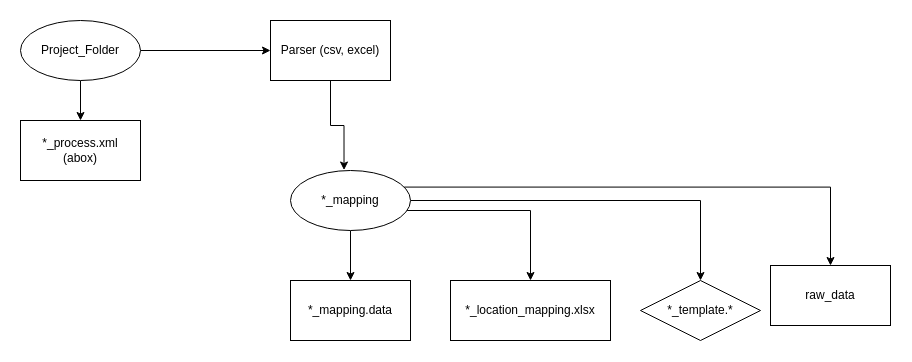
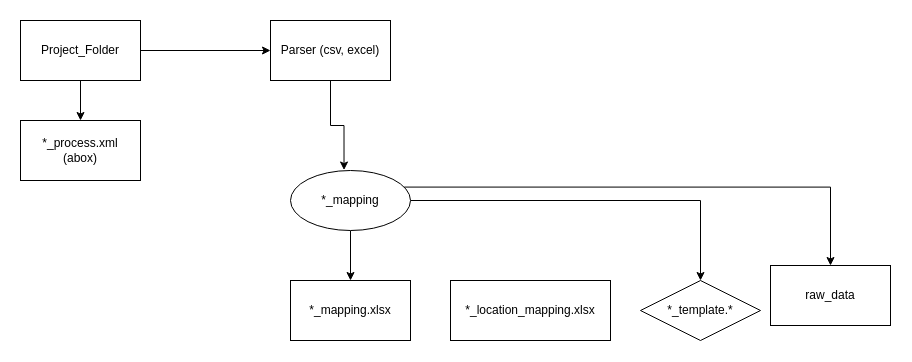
(81, 51) -> (81, 51)
(500, 211) -> none
(351, 311) -> (351, 311)
